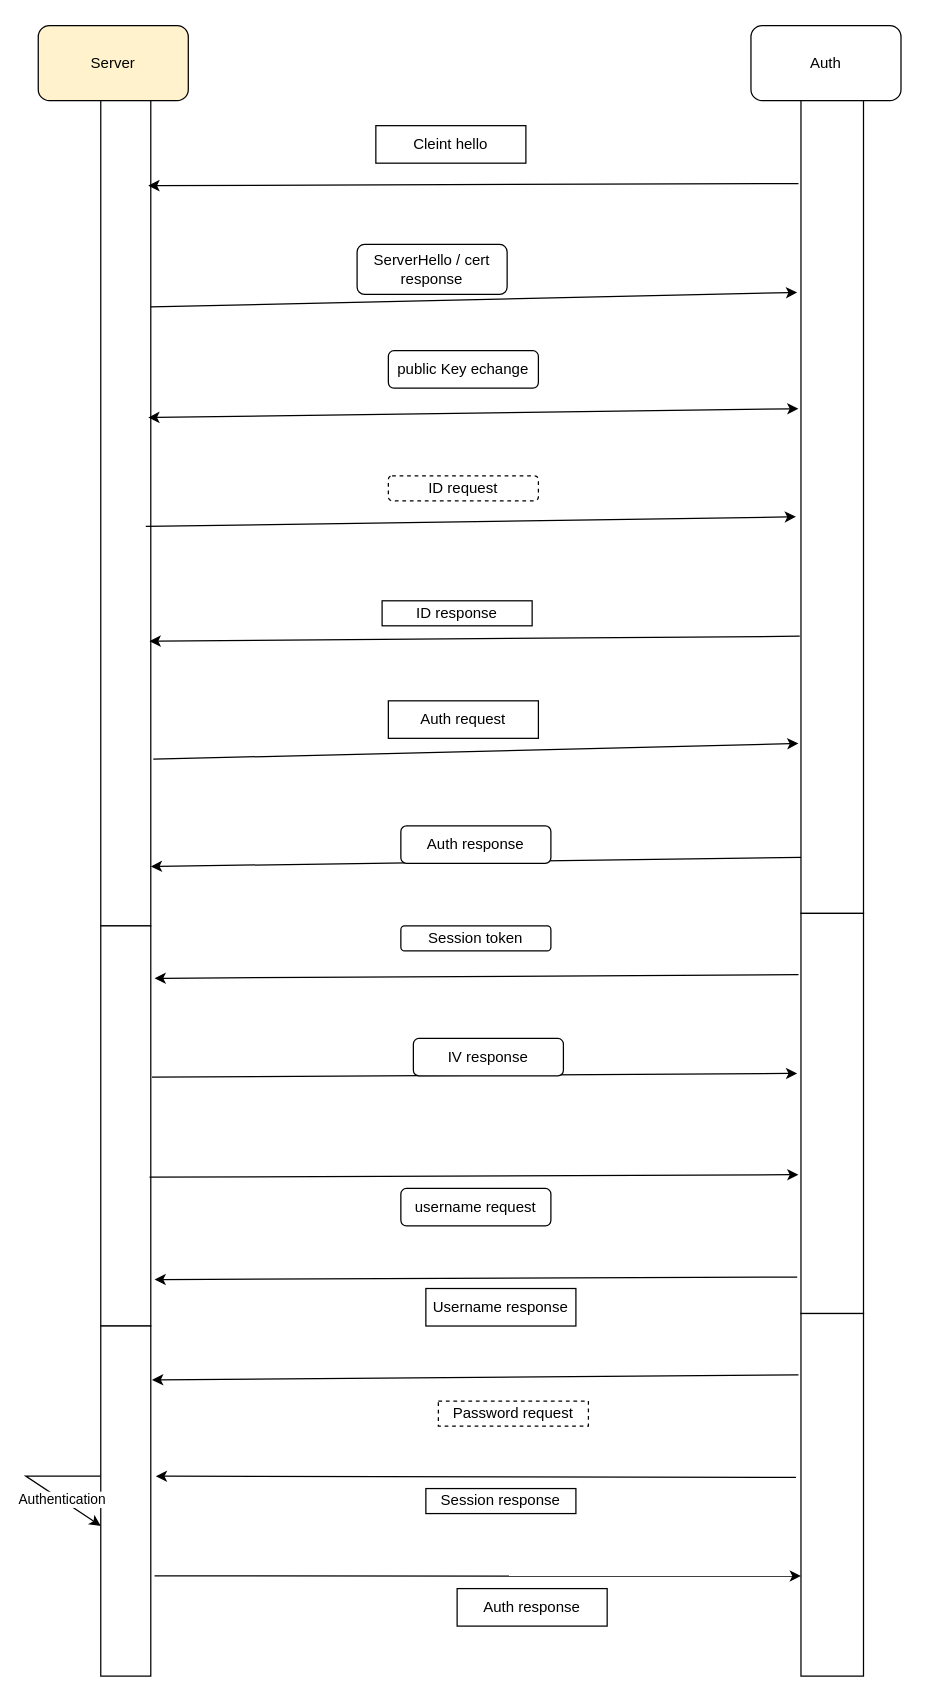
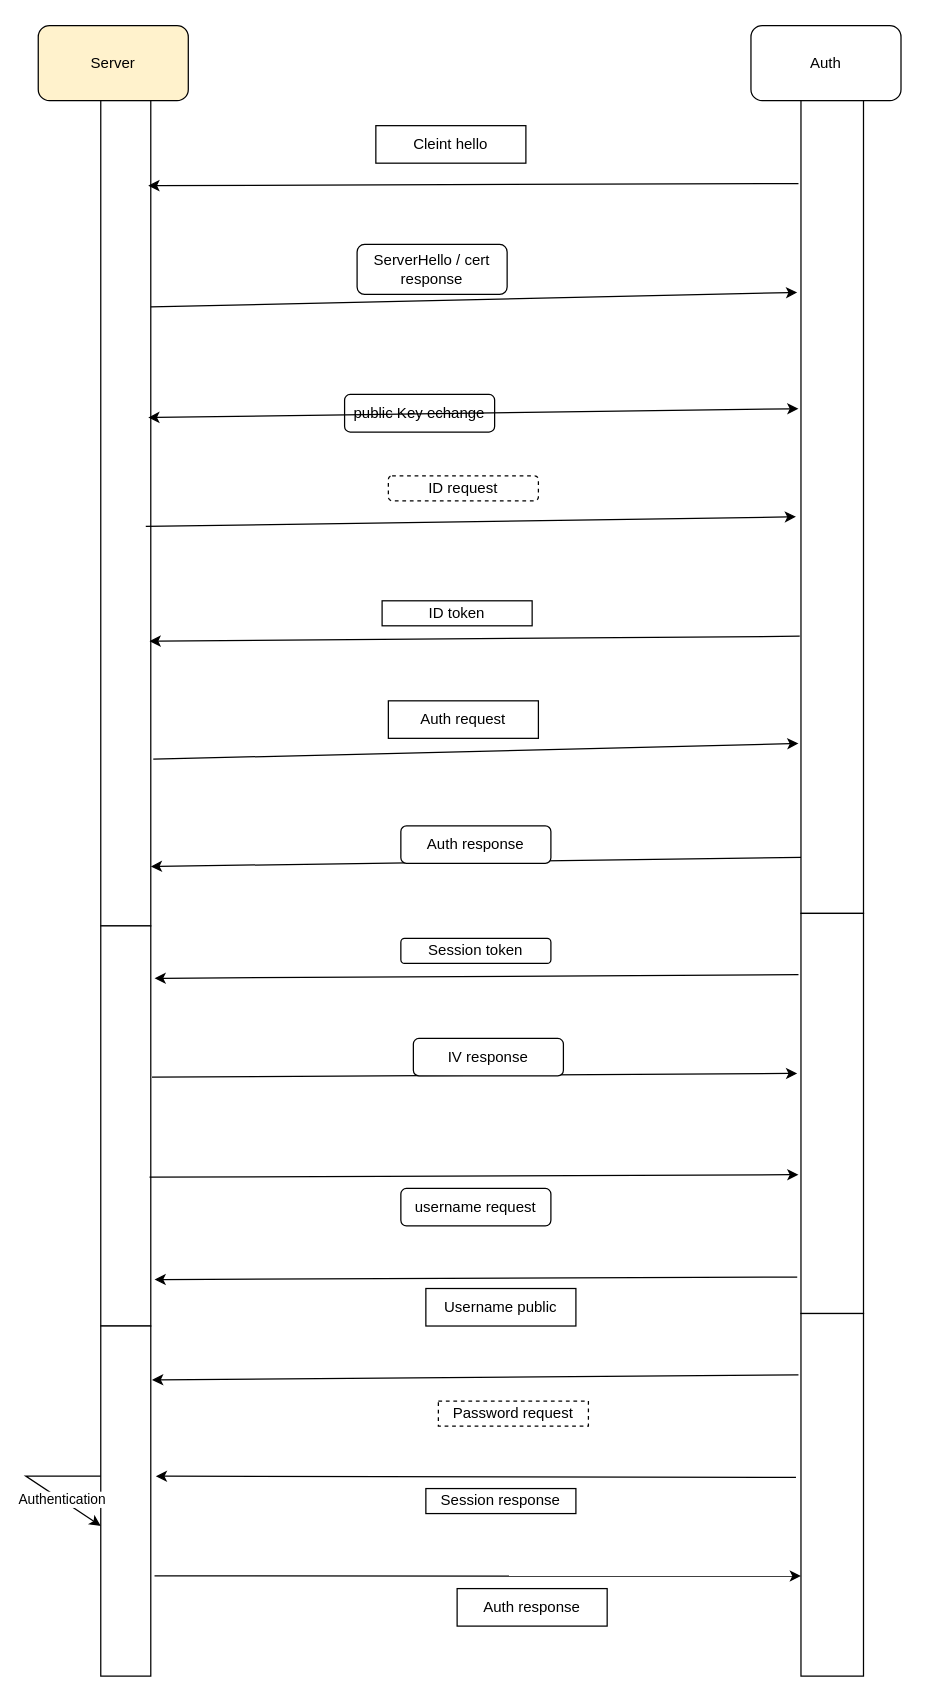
(463, 369) -> (419, 413)
(457, 613) -> (457, 613)
(476, 938) -> (476, 951)
(501, 1307) -> (501, 1307)
